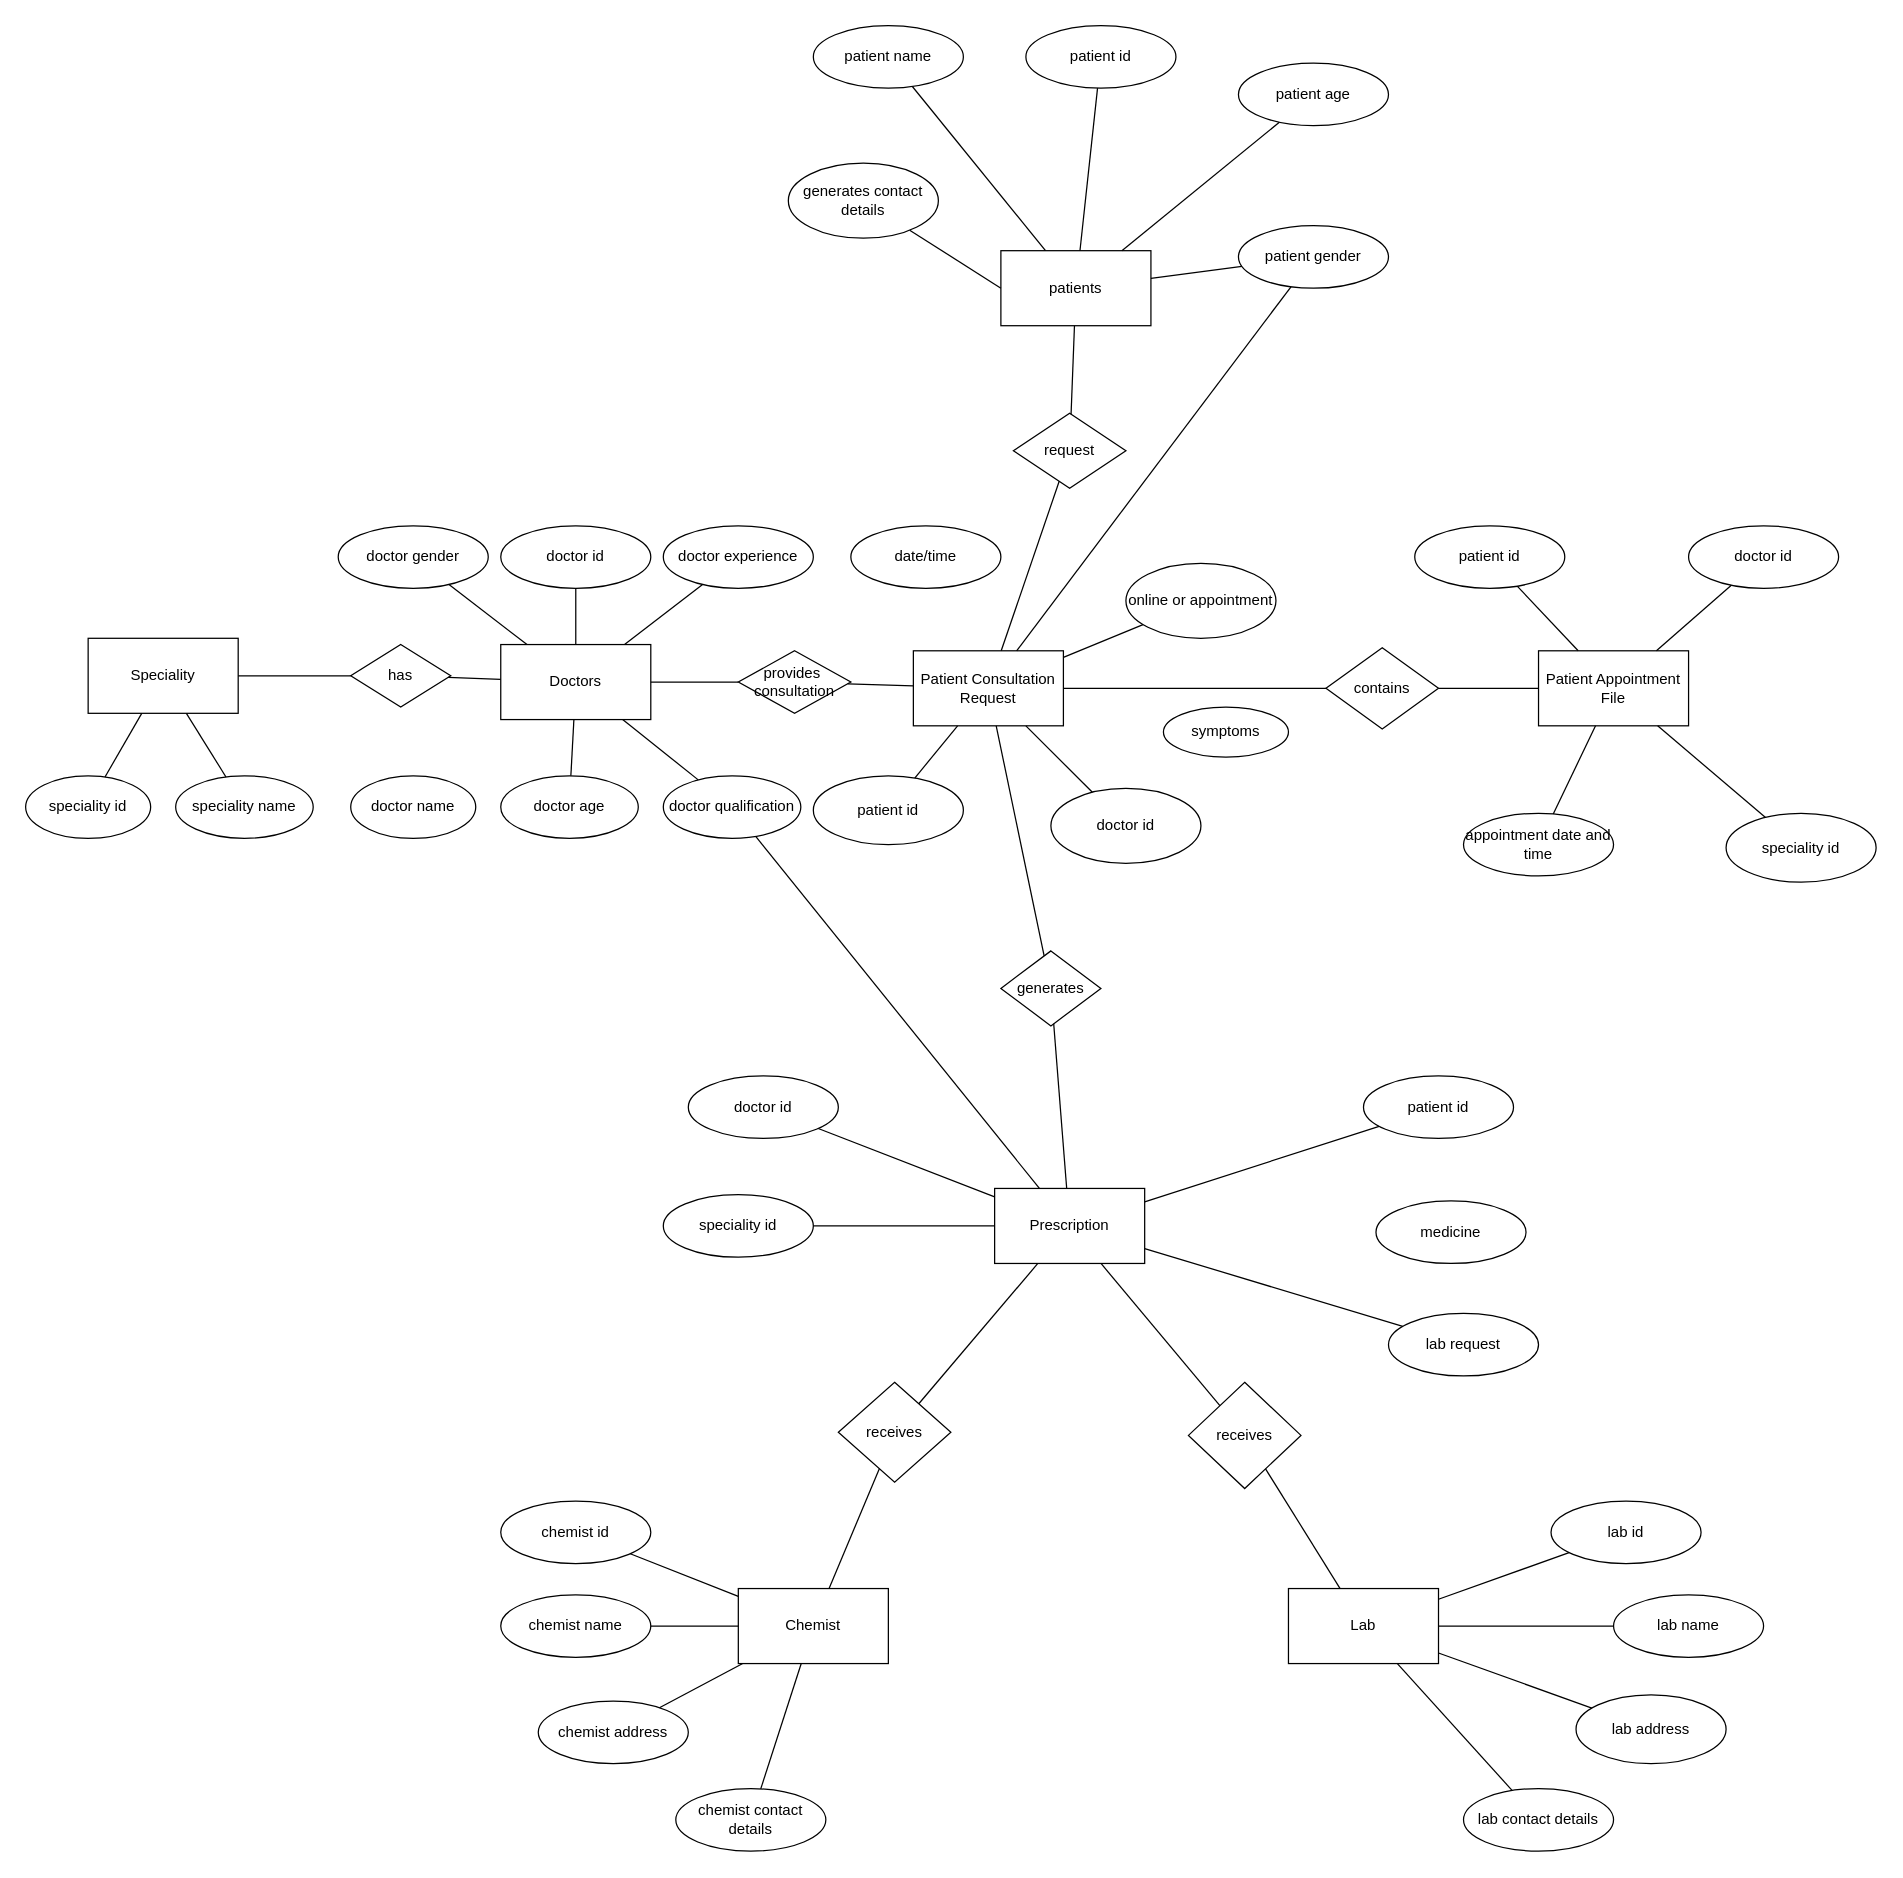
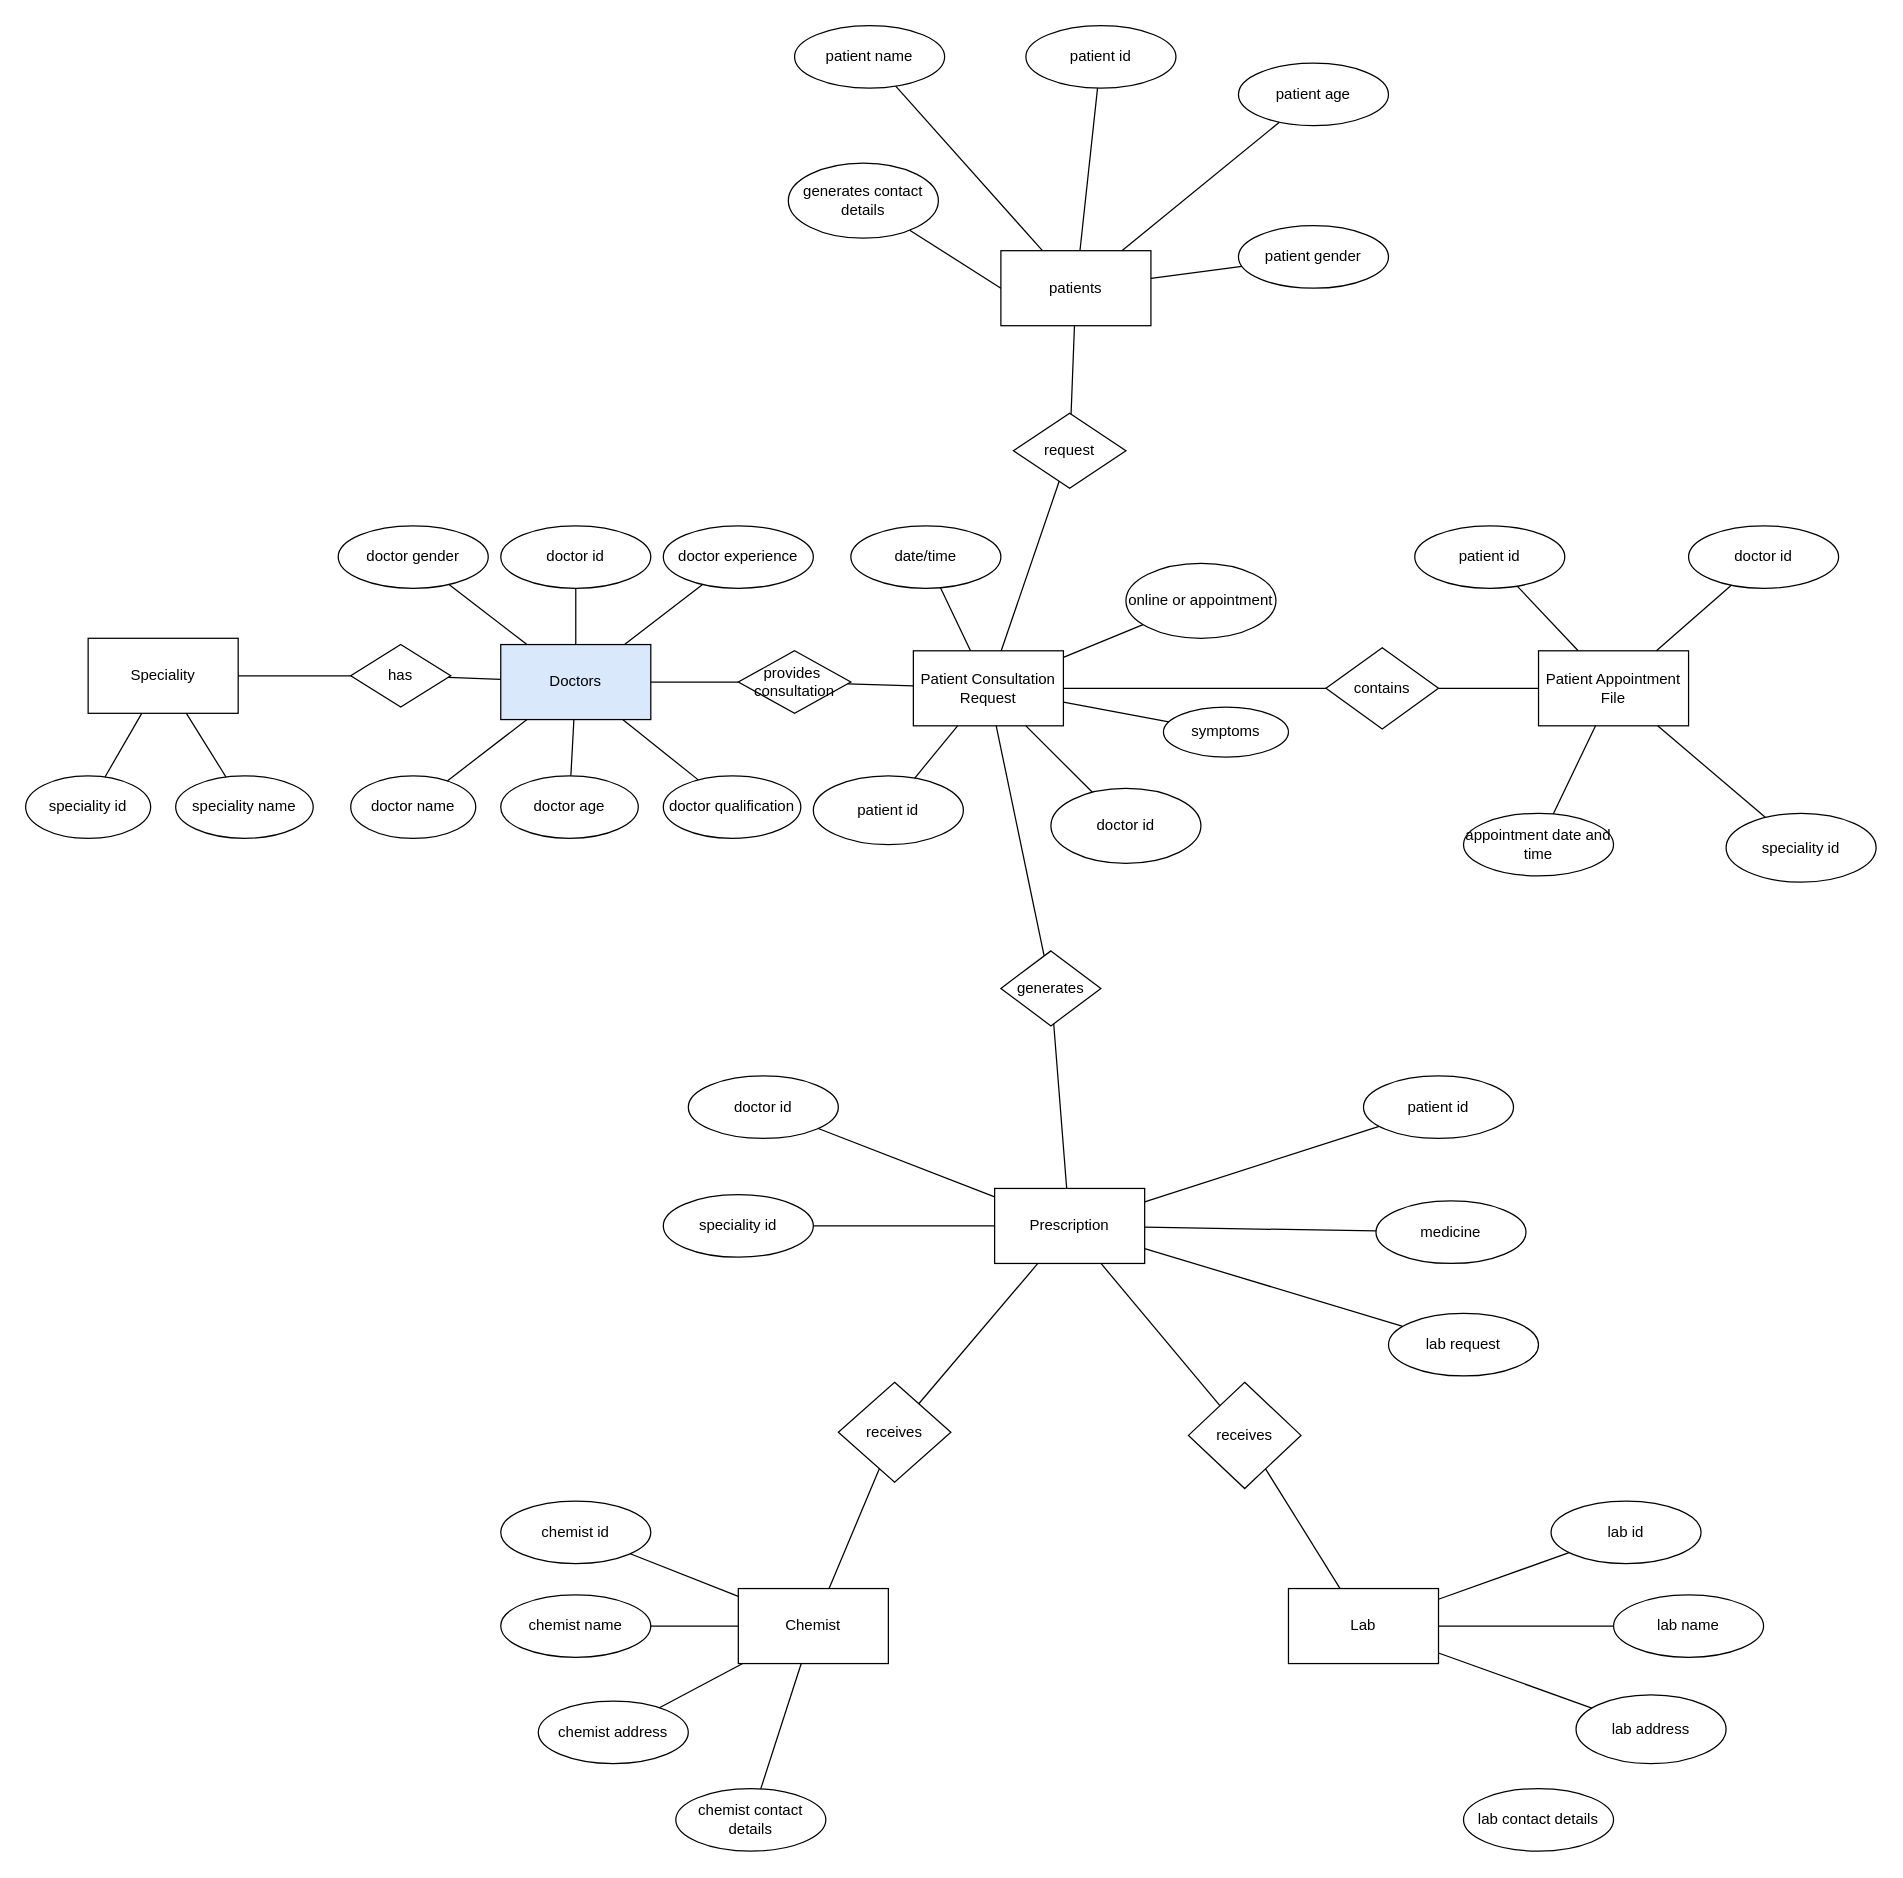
(888, 57) -> (869, 57)
(1153, 469) -> (955, 620)
(576, 682) -> (576, 682)
none -> (1116, 712)
none -> (487, 750)
(898, 1013) -> (1260, 1229)
(1455, 1727) -> none
